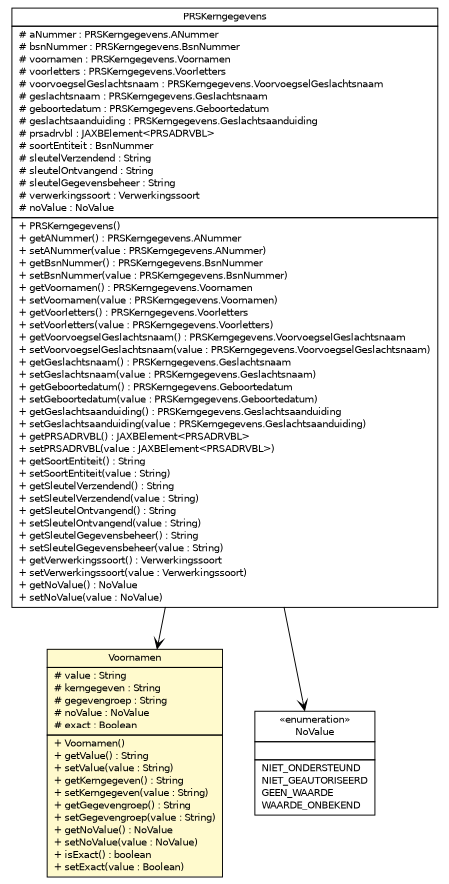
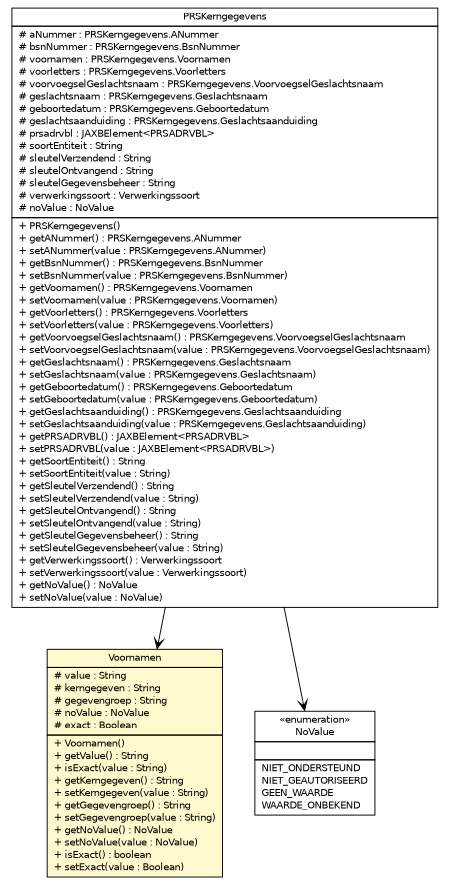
(86, 146) -> (71, 146)
(114, 768) -> (111, 768)
